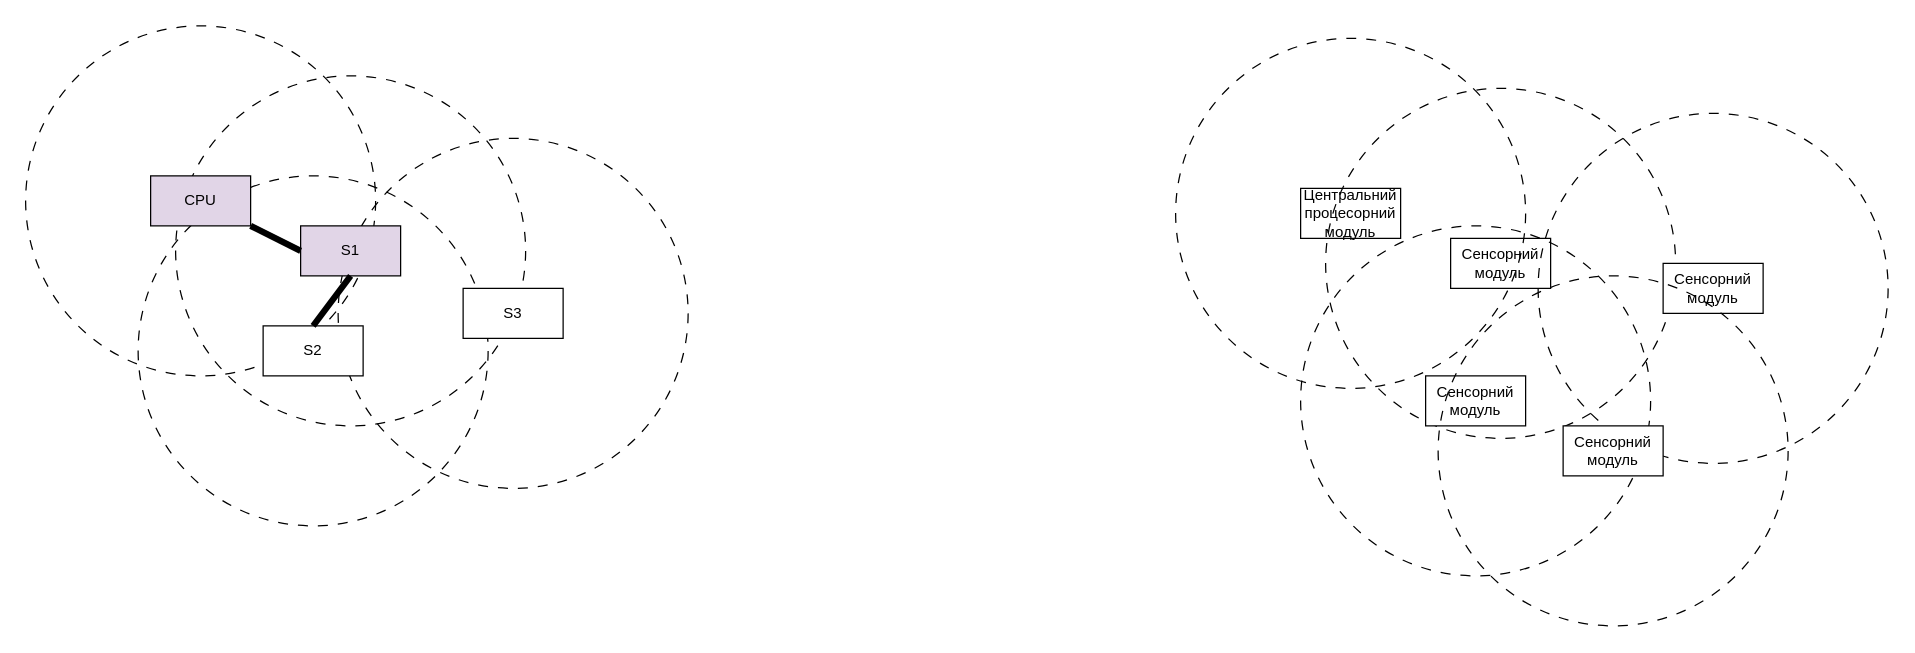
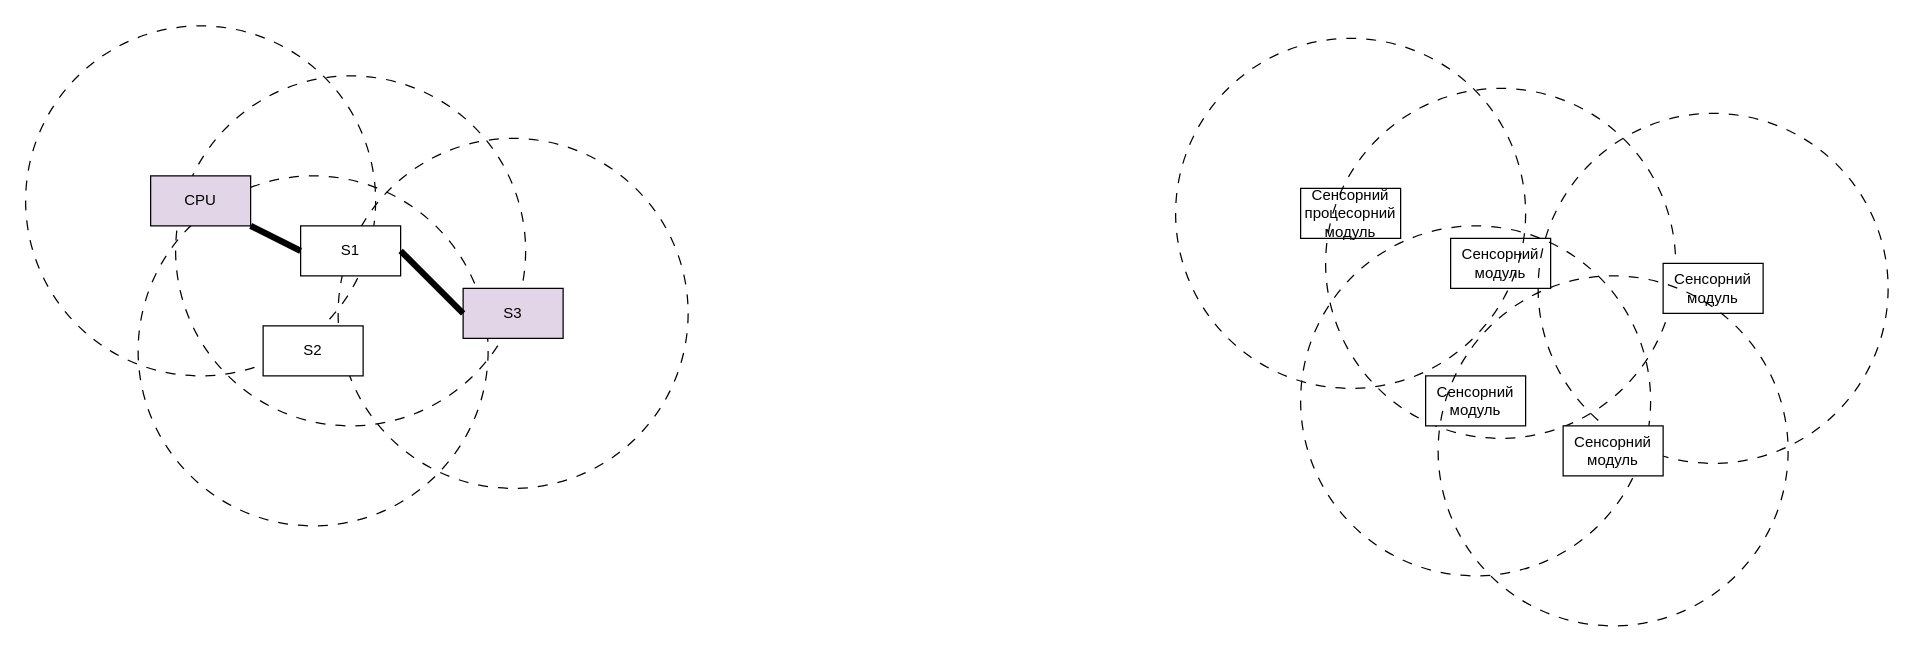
(1351, 213) -> (1351, 213)
(351, 251) -> (351, 251)
none -> (432, 282)
(332, 301) -> none
(513, 313) -> (513, 313)
